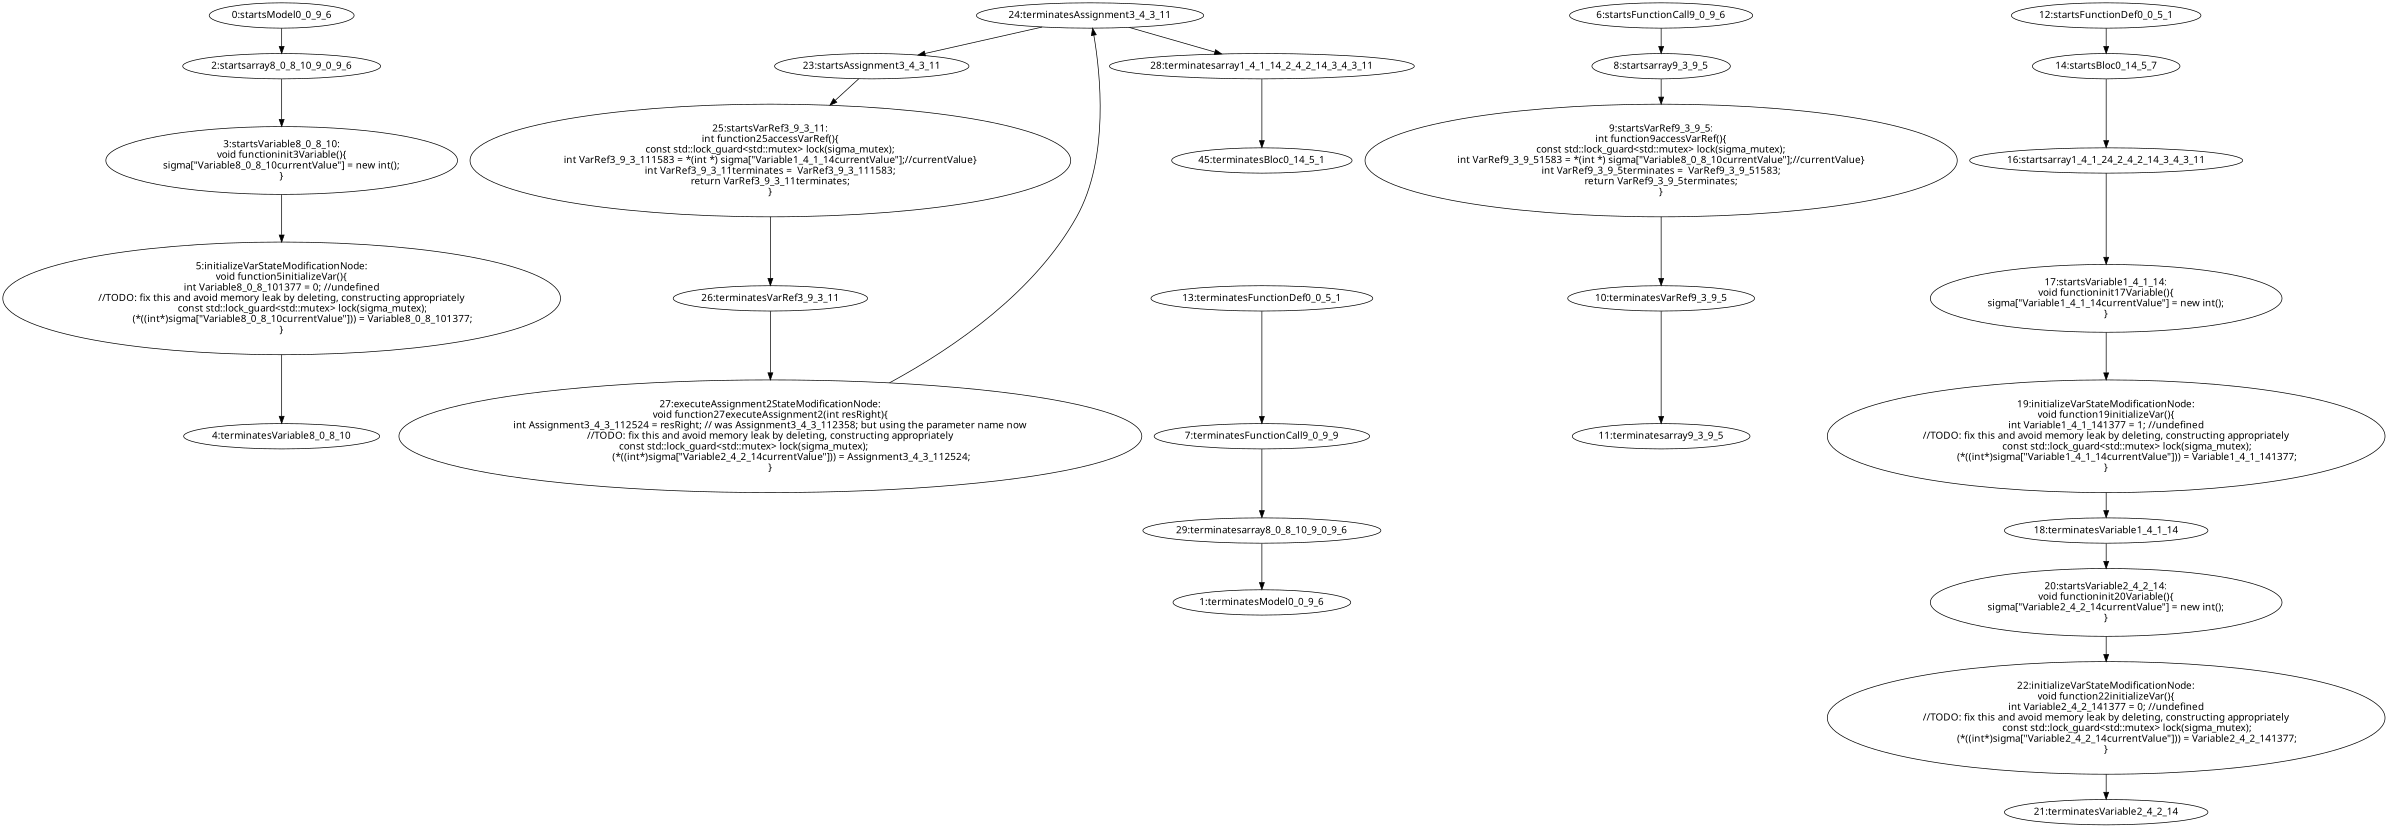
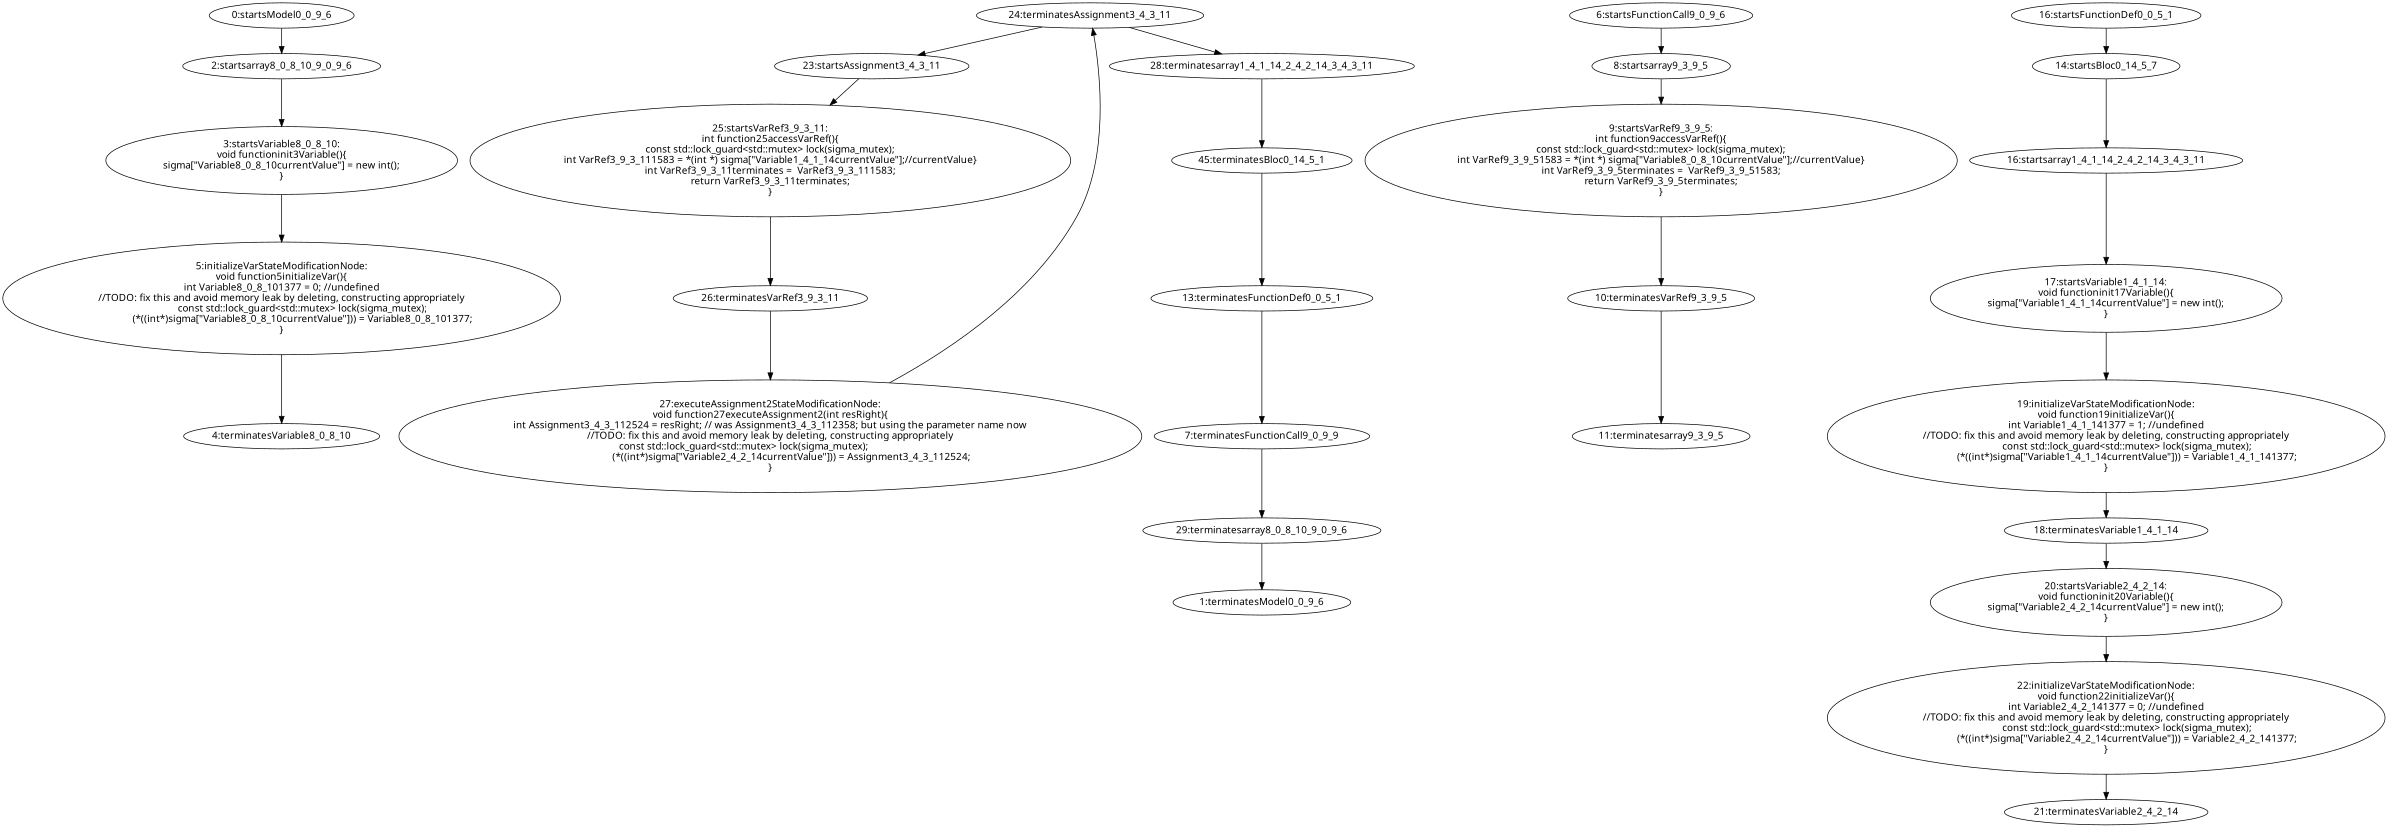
(2106, 15) -> (2106, 15)
(2106, 160) -> (2106, 160)
none -> (1262, 226)
